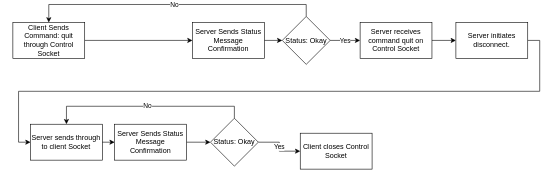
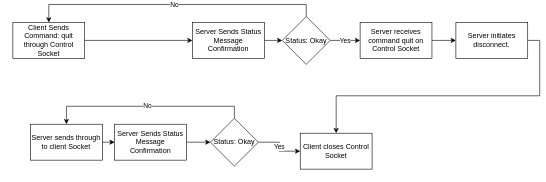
(18, 119) -> (540, 96)
